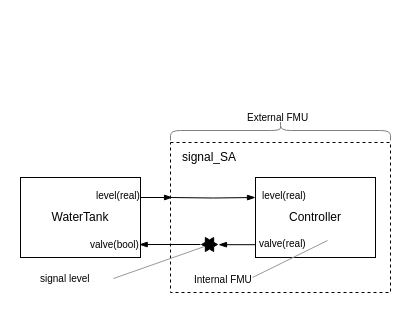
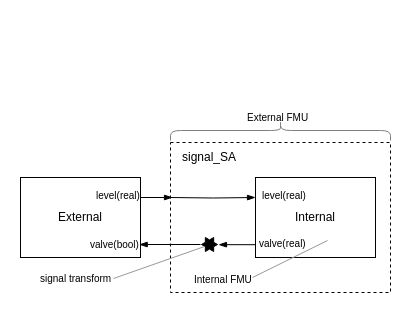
(81, 218) -> (81, 218)
(316, 218) -> (316, 218)
(68, 280) -> (81, 280)
